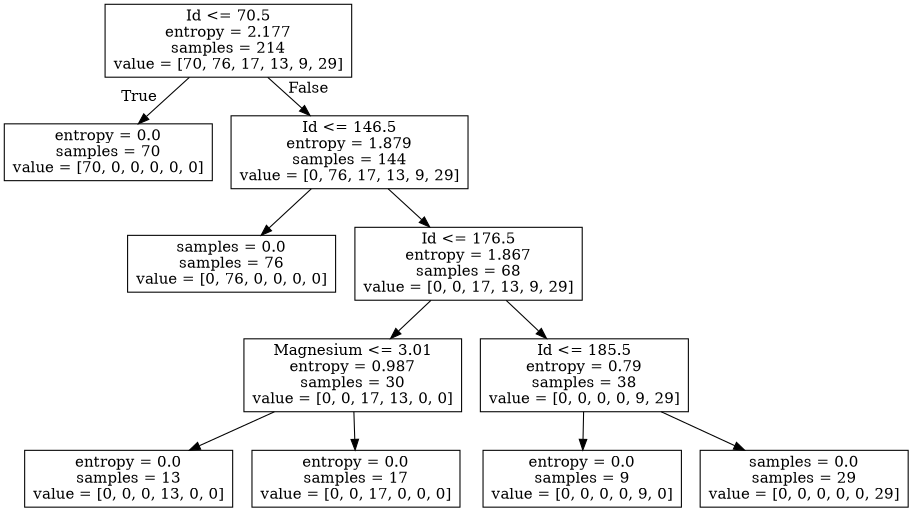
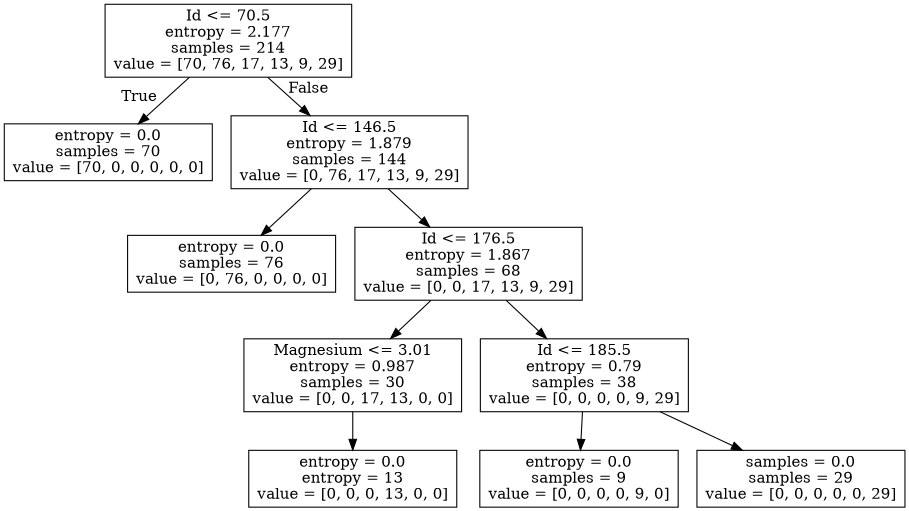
(232, 264) -> (232, 264)
(129, 479) -> (353, 479)
(356, 479) -> none
